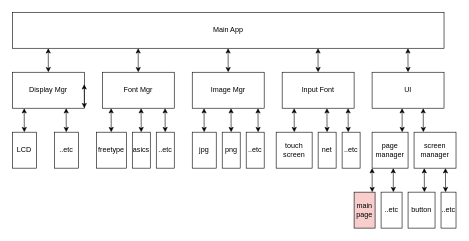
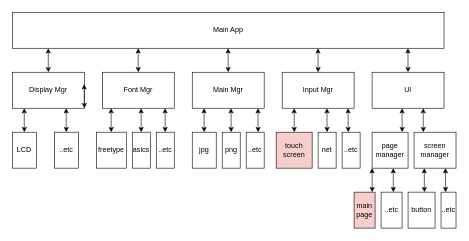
(228, 90) -> (228, 90)
(318, 90) -> (318, 90)
(294, 150) -> (294, 150)
